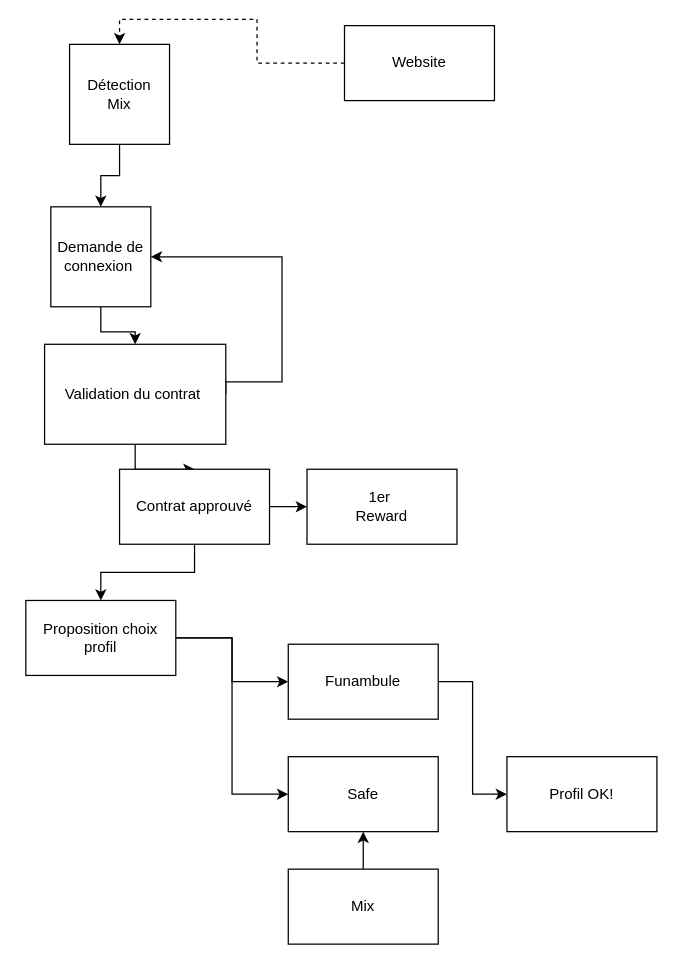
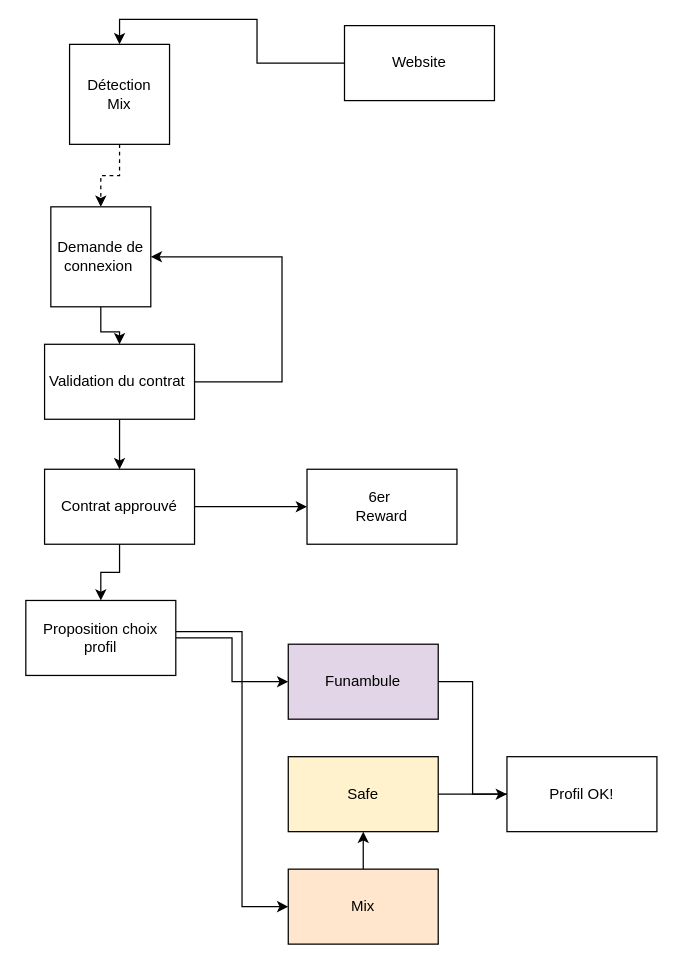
(244, 19) -> (244, 19)
(113, 176) -> (113, 176)
(135, 394) -> (119, 382)
(194, 507) -> (119, 507)
(382, 507) -> (382, 507)
(363, 682) -> (363, 682)
none -> (242, 755)
(232, 763) -> none
(473, 791) -> (473, 791)
(363, 794) -> (363, 794)
none -> (453, 794)
(363, 907) -> (363, 907)
